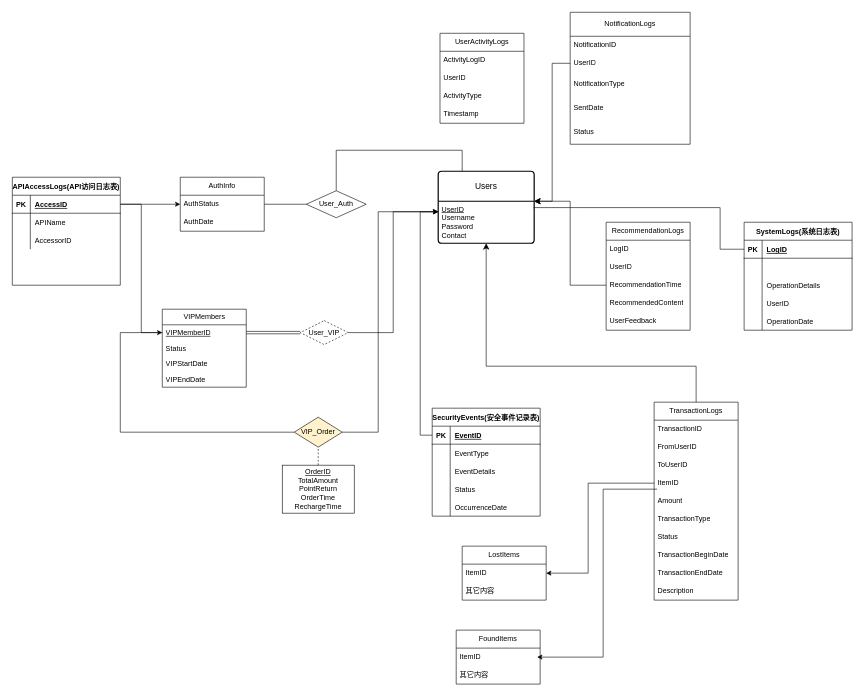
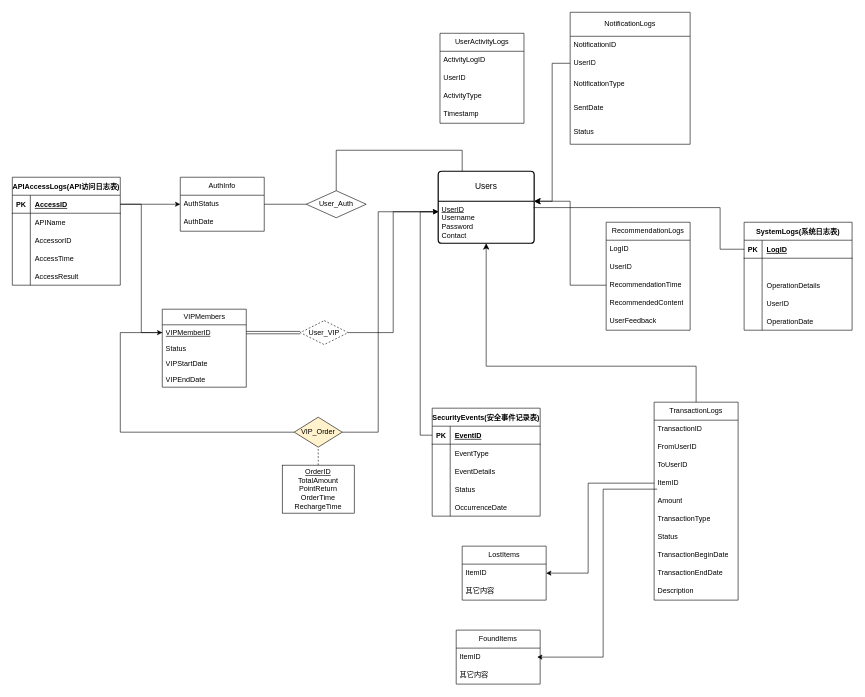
none -> (75, 258)
none -> (75, 276)
